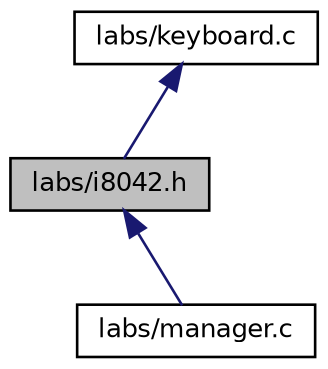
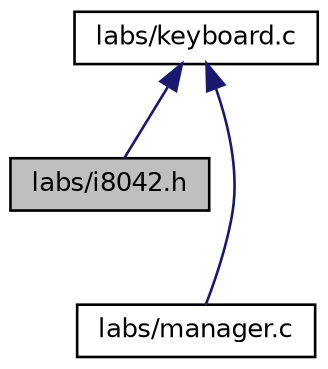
(160, 269) -> (234, 198)
